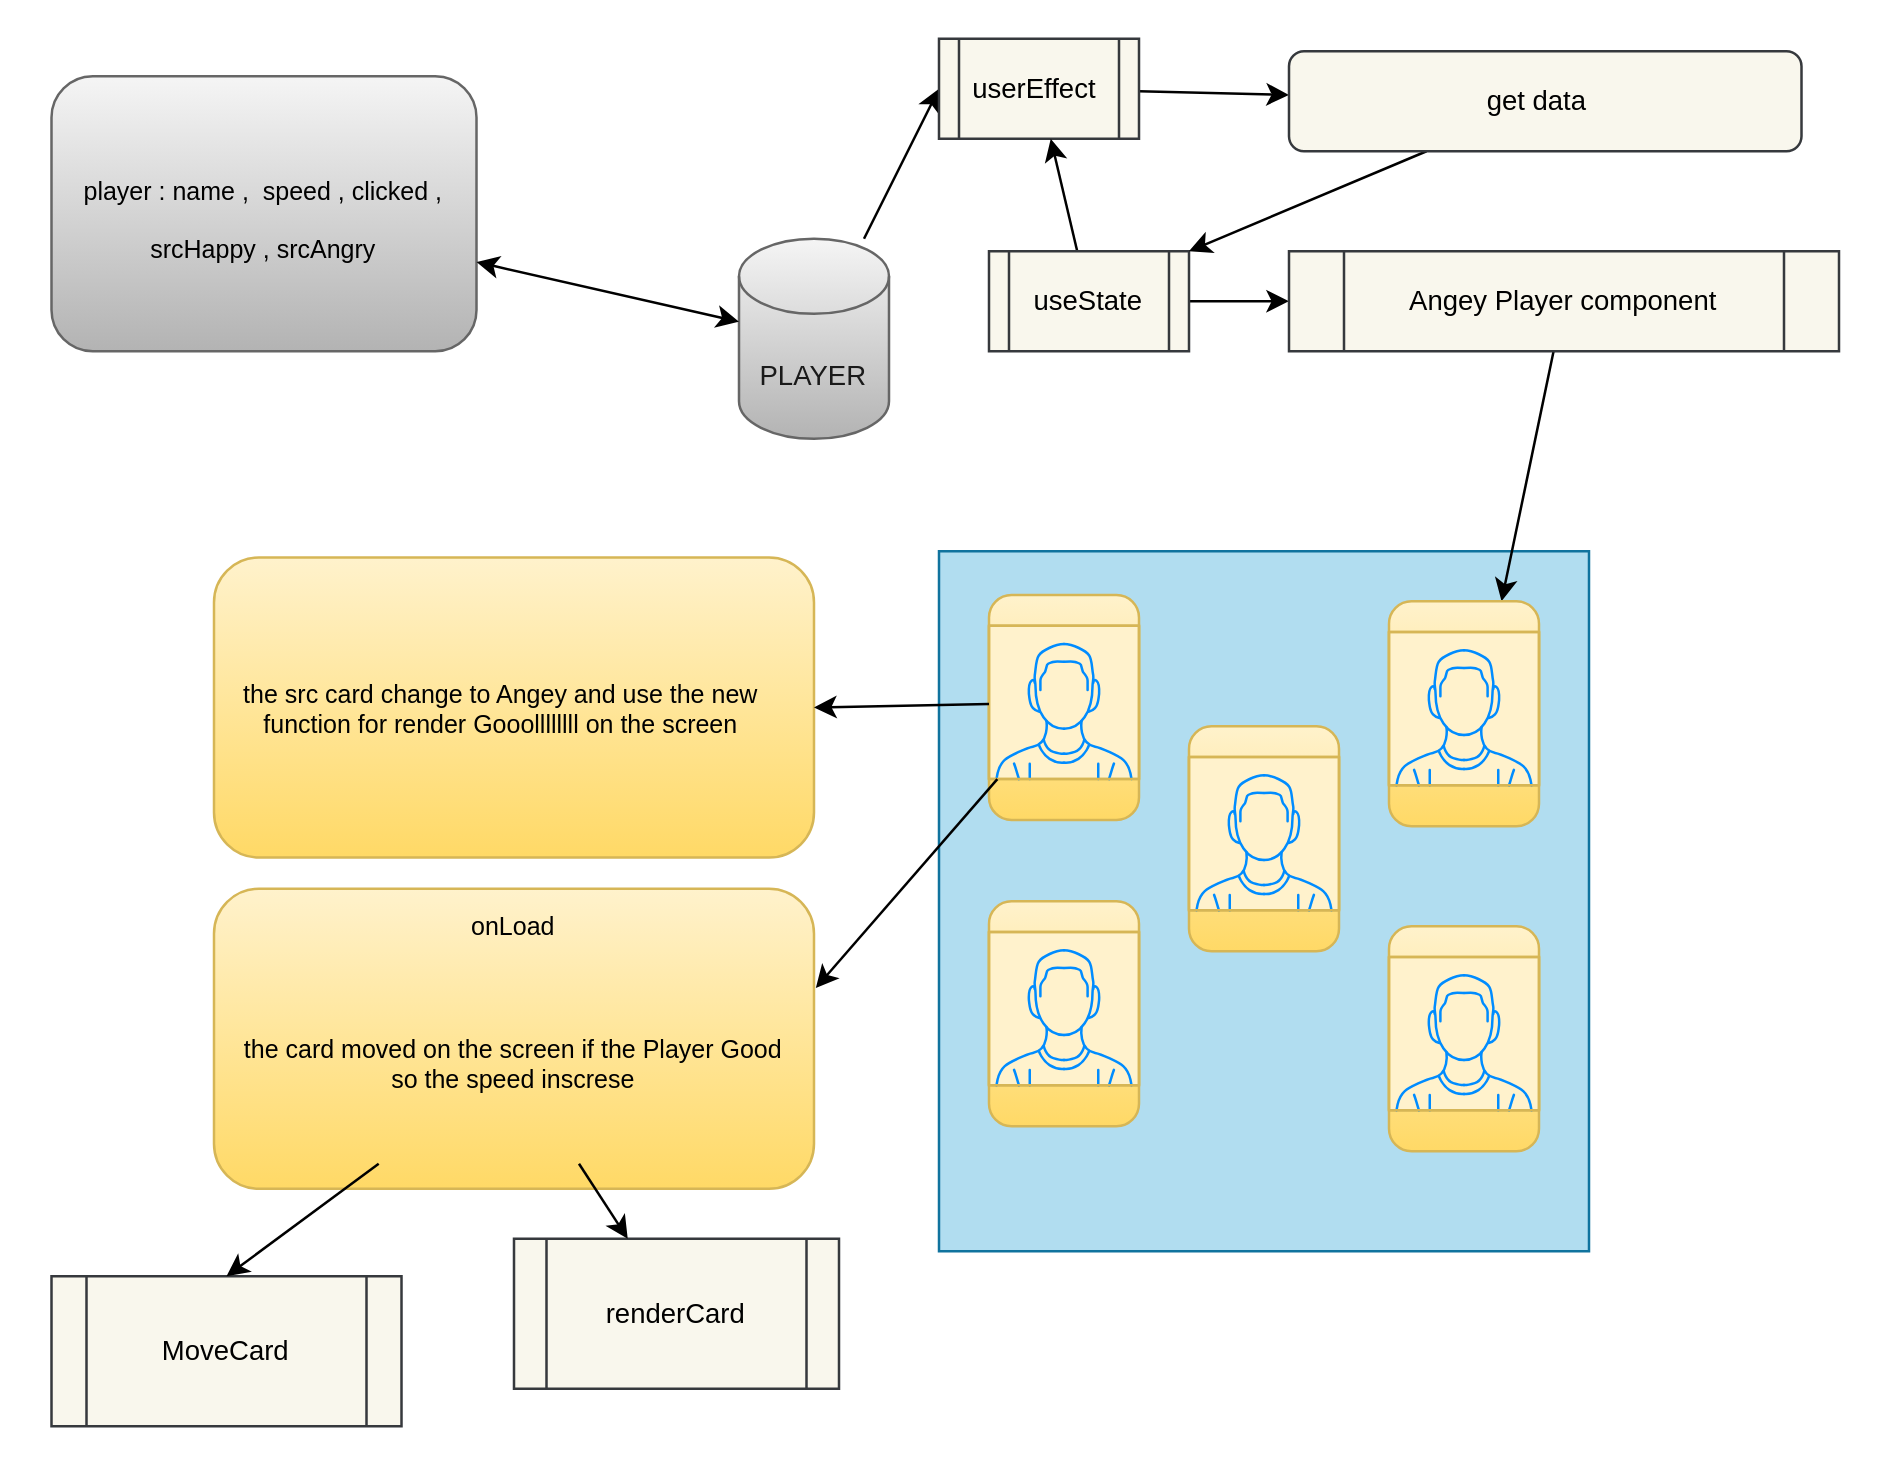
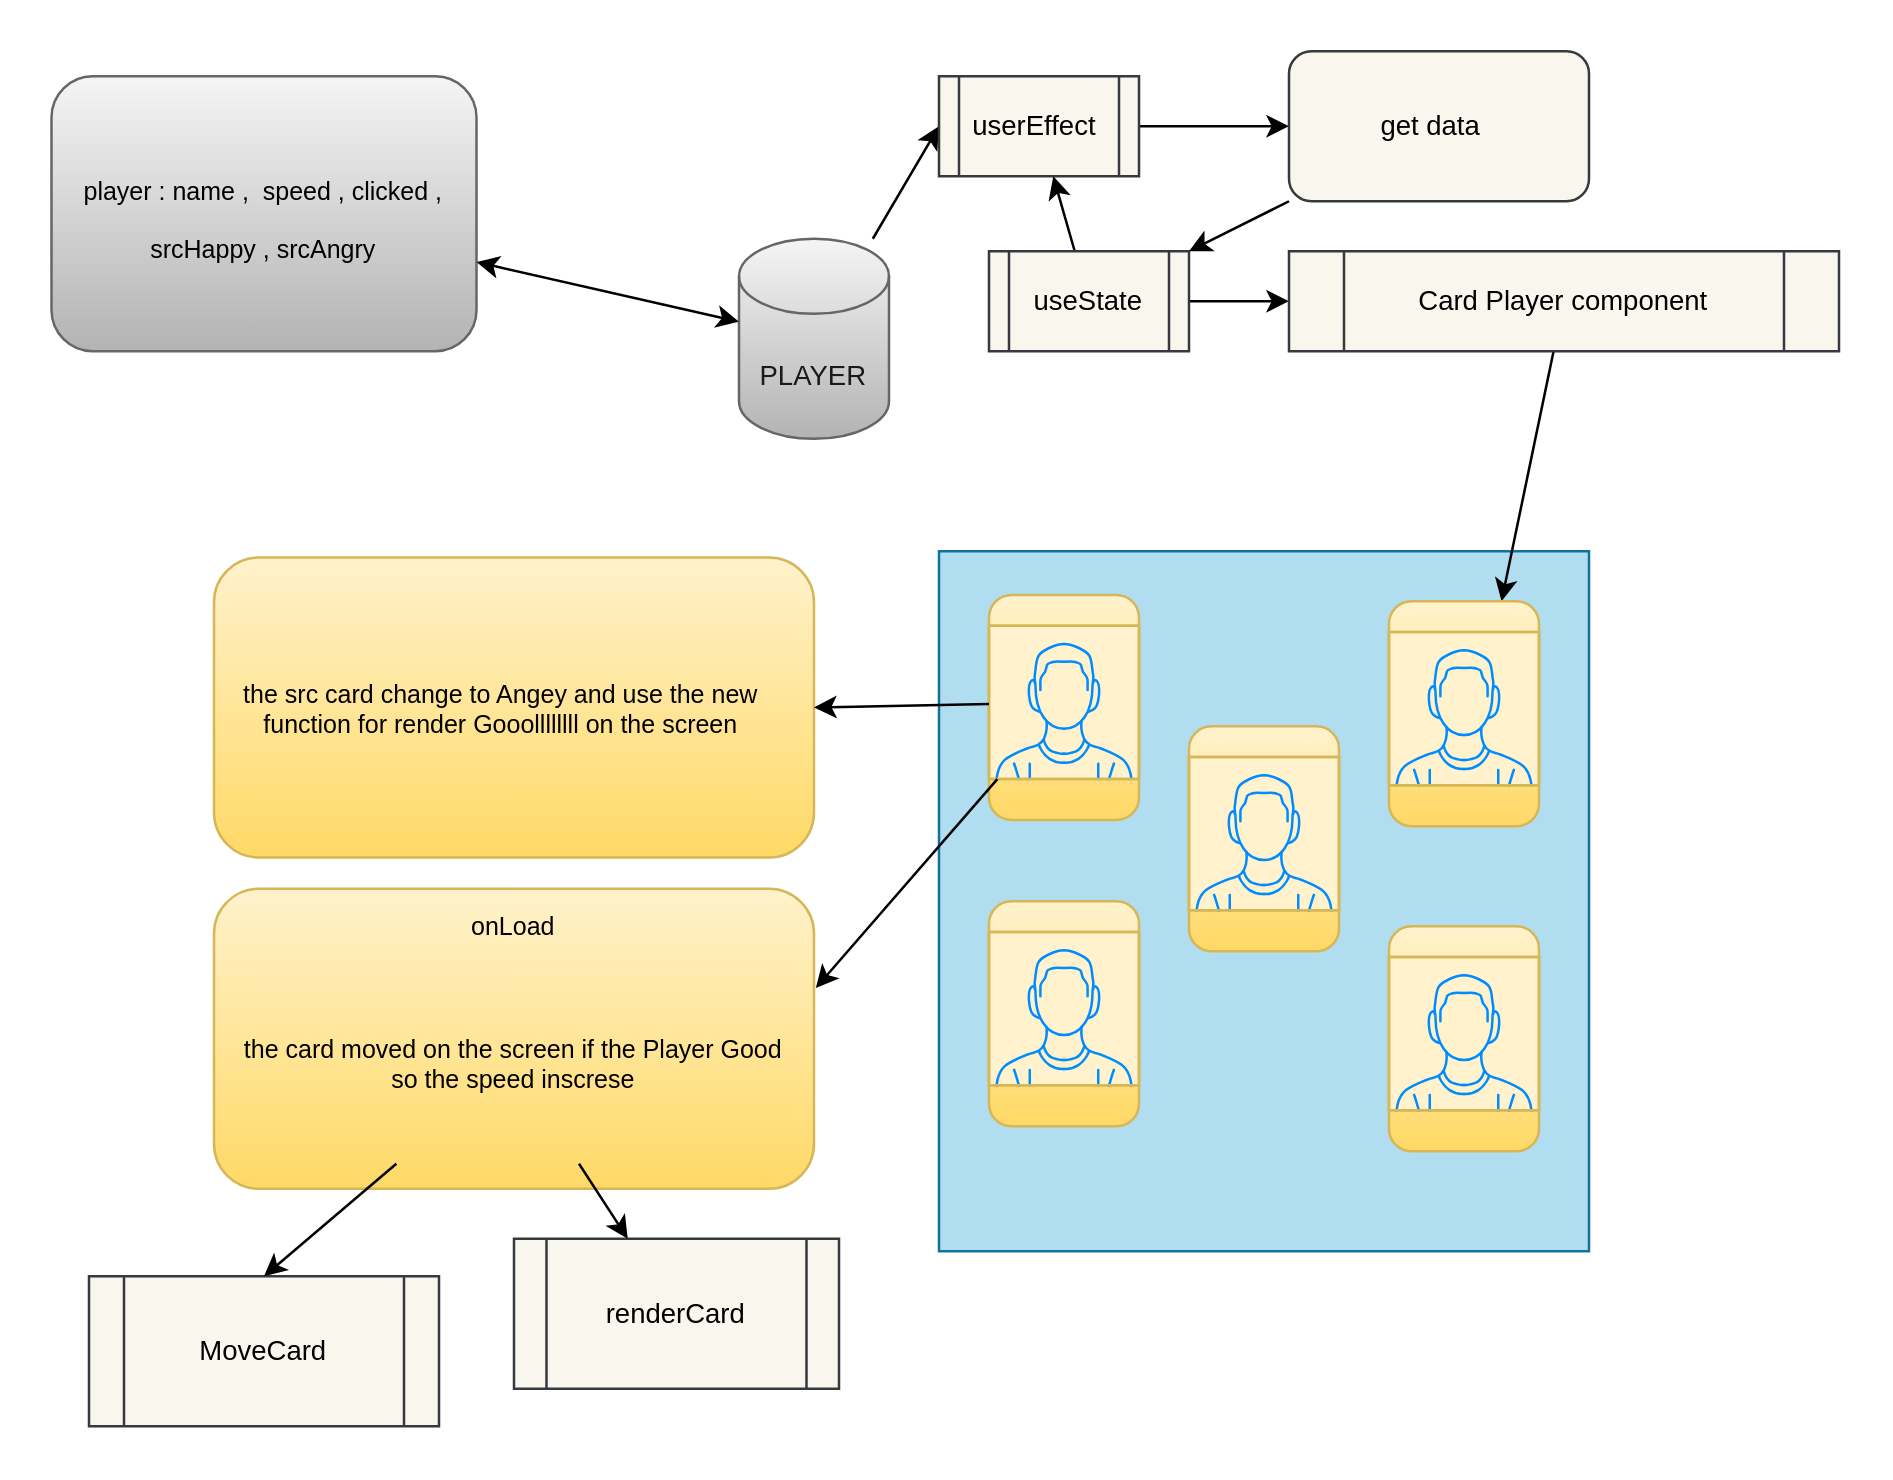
(1039, 89) -> (1039, 126)
(1545, 101) -> (1439, 126)
(1564, 301) -> (1564, 301)
(226, 1351) -> (264, 1351)
